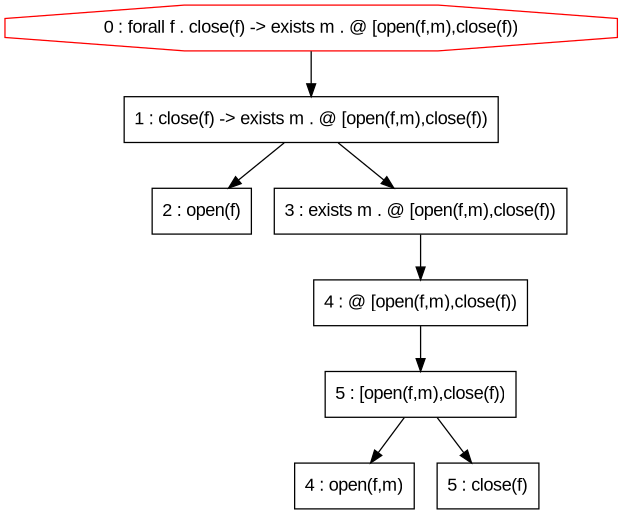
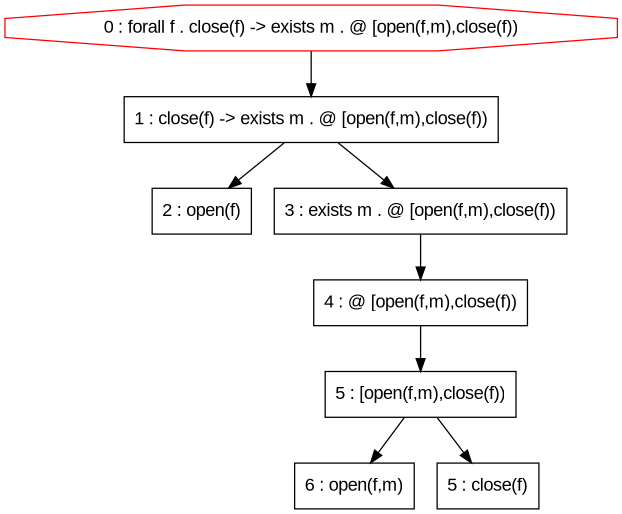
(354, 486) -> (354, 486)
